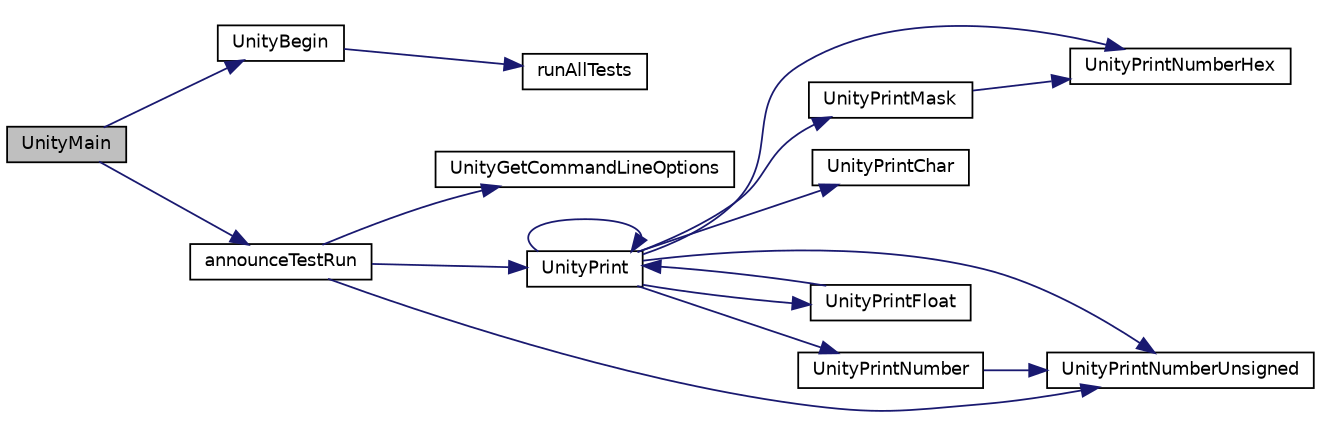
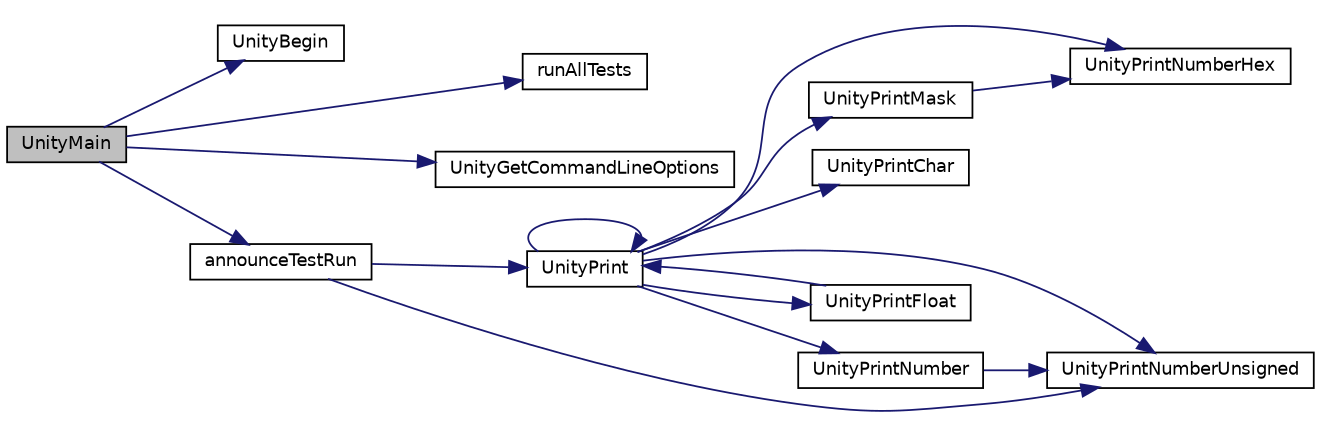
(424, 57) -> (315, 110)
(401, 214) -> (272, 154)
